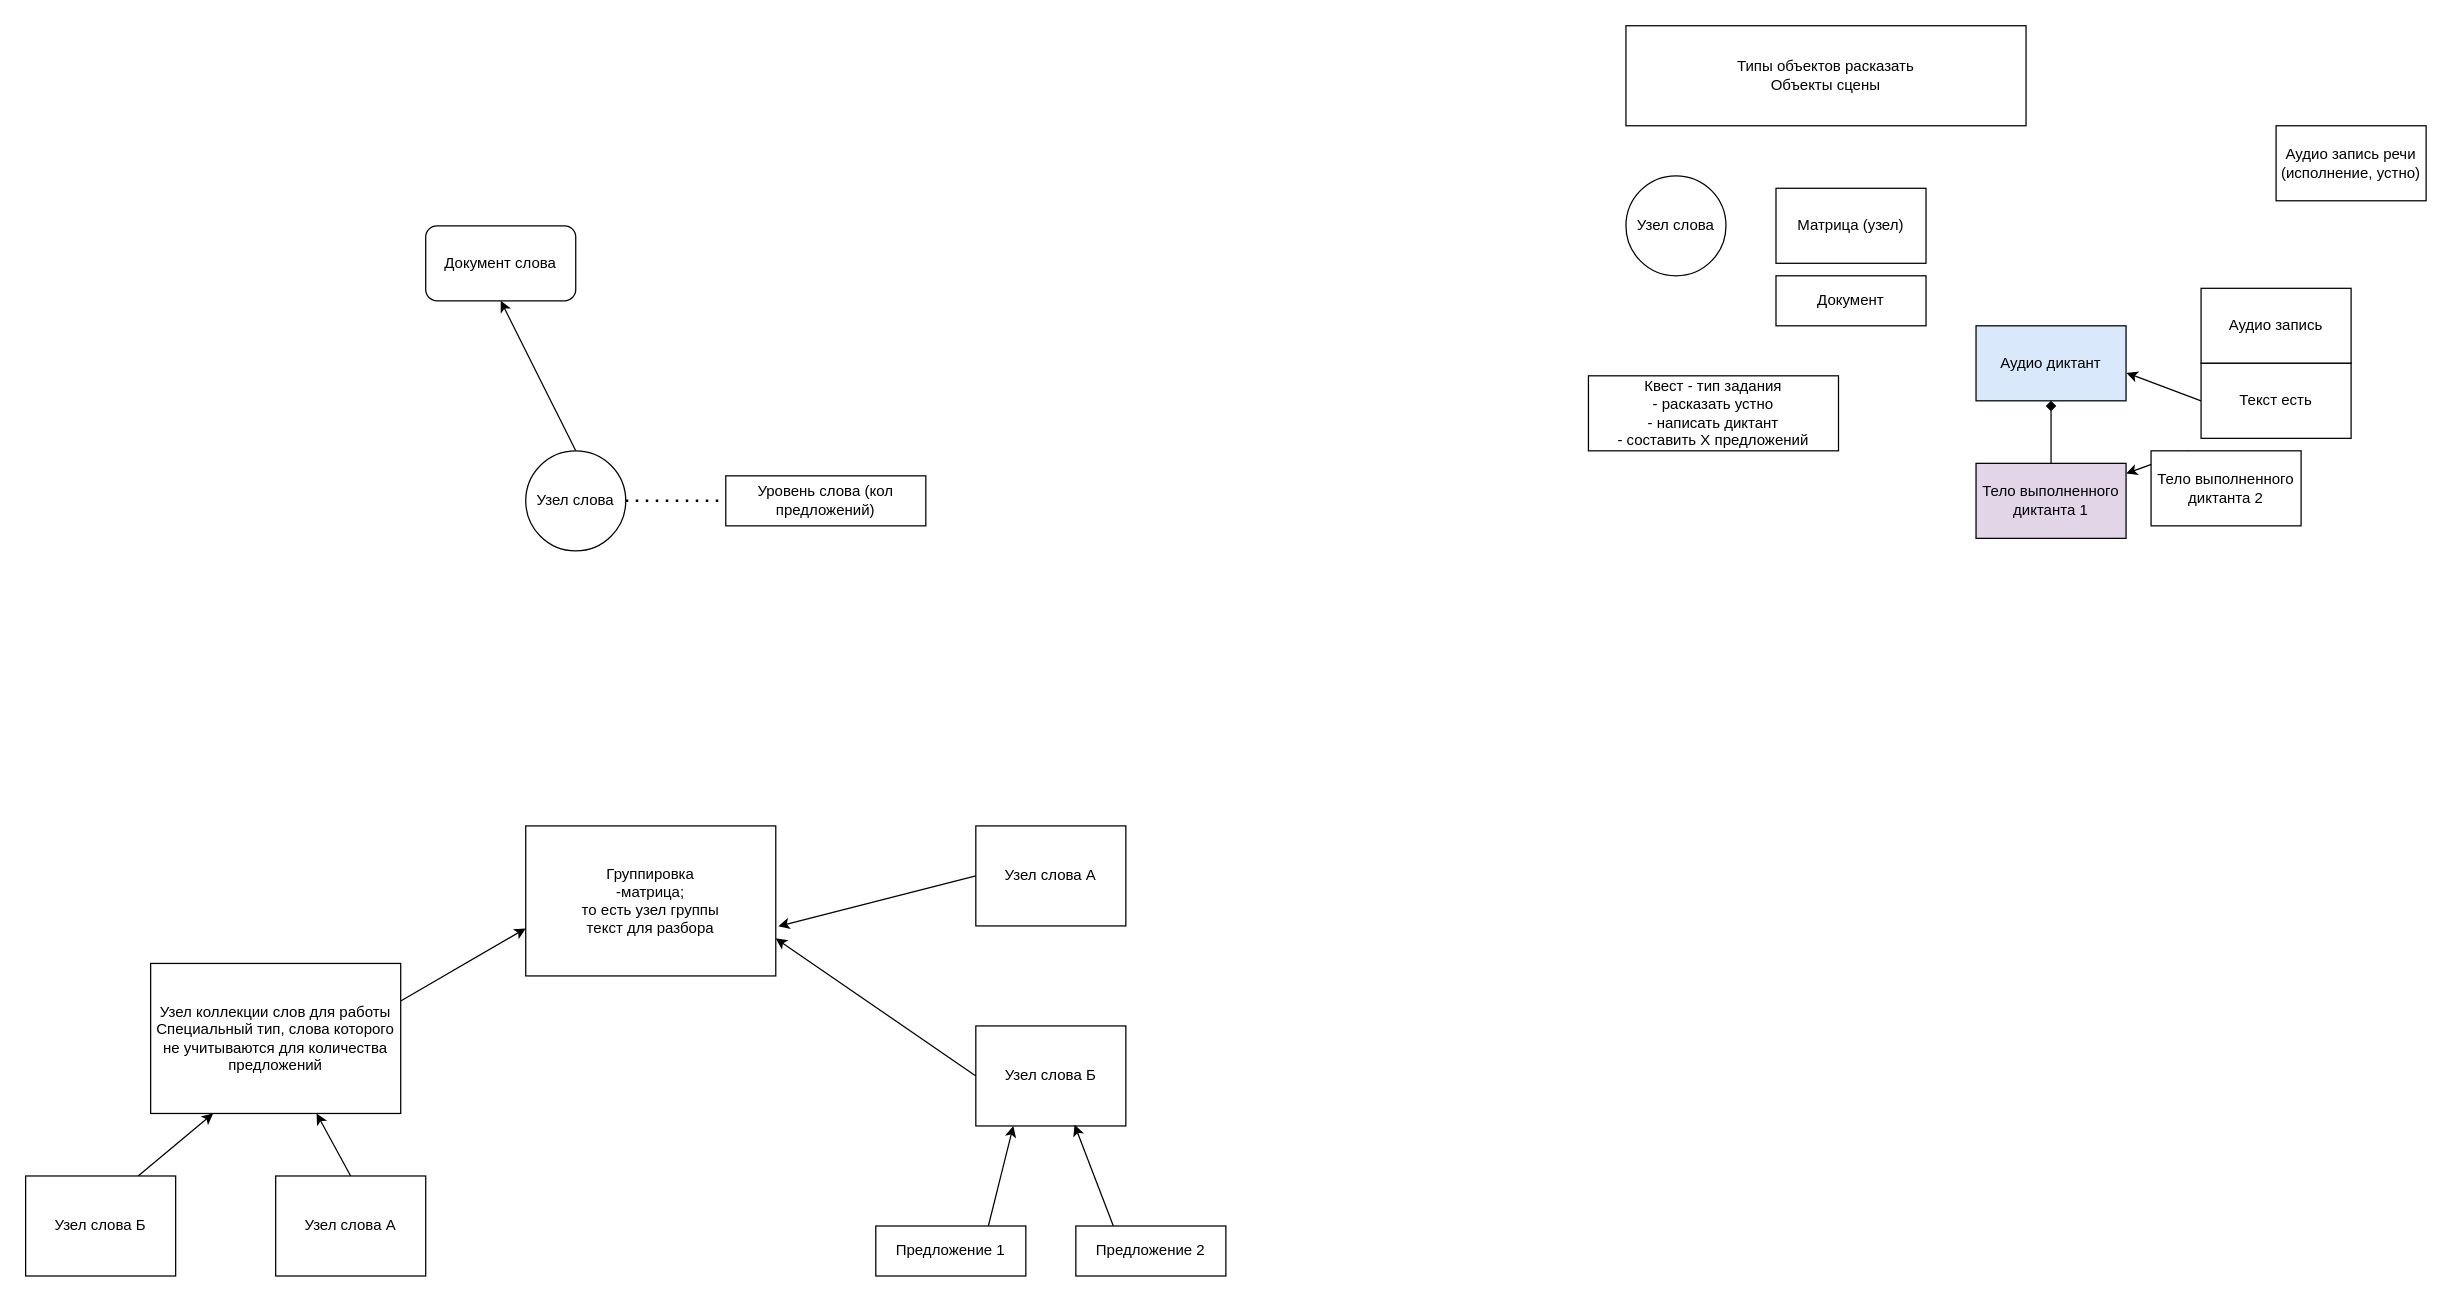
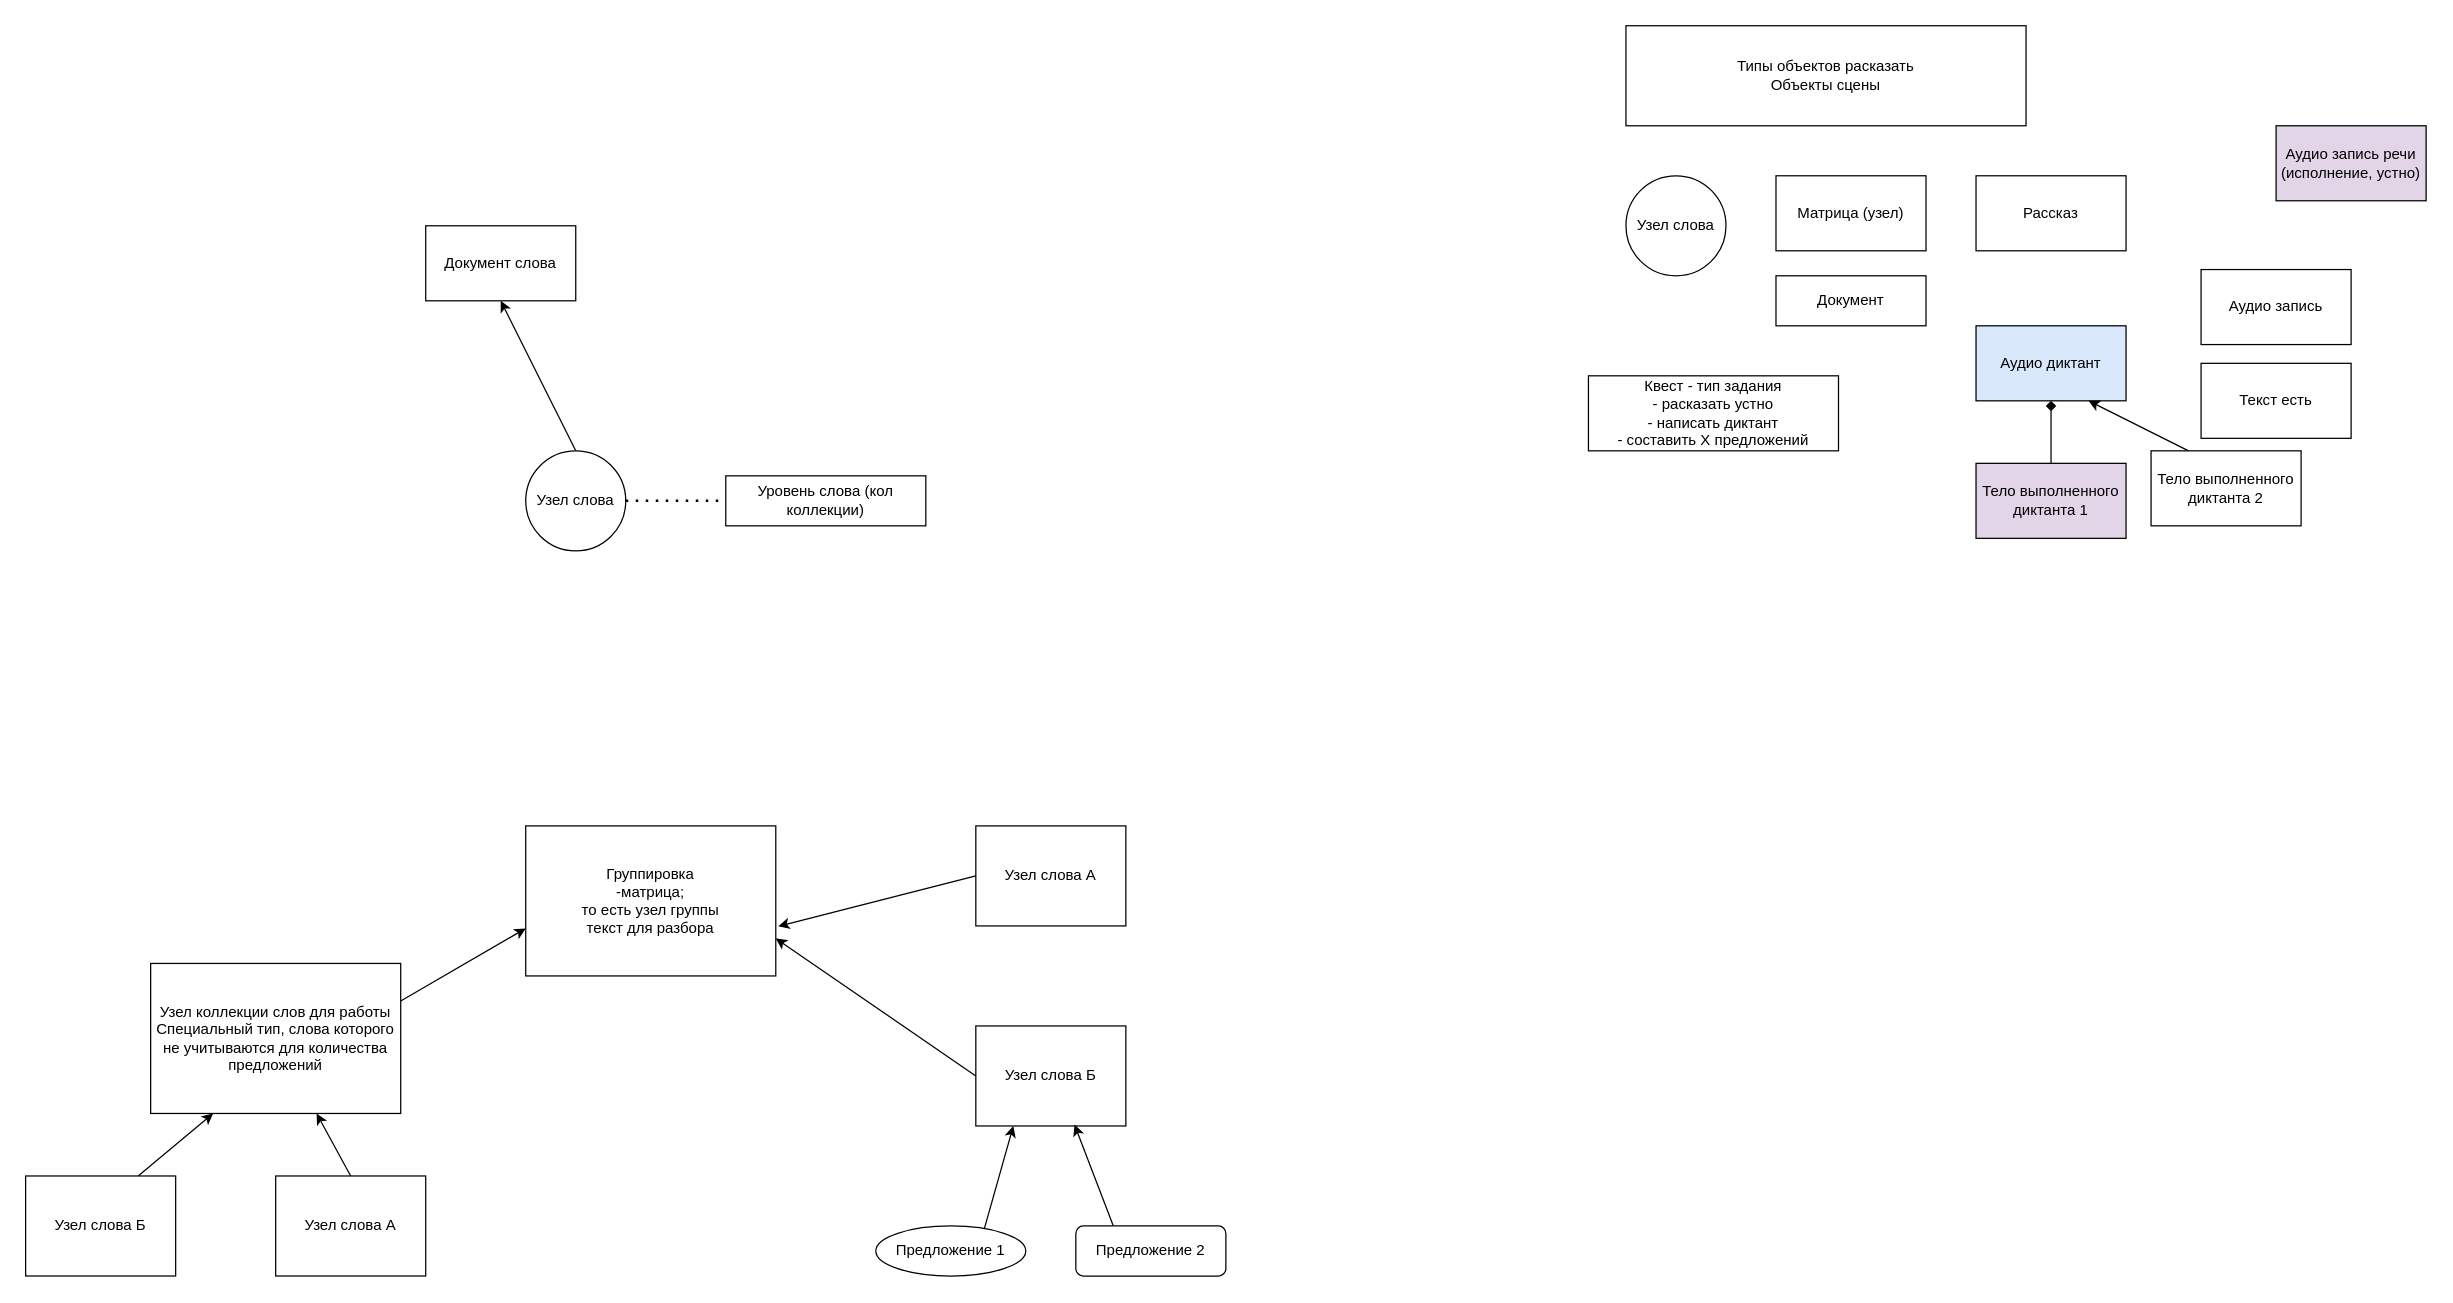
(2351, 163) -> (2351, 163)
none -> (2051, 213)
(1851, 226) -> (1851, 213)
(501, 263) -> (501, 263)
(2276, 326) -> (2276, 307)
(2168, 388) -> none
(2143, 467) -> (2142, 428)
(826, 501) -> (826, 501)
(951, 1251) -> (951, 1251)
(1151, 1251) -> (1151, 1251)
